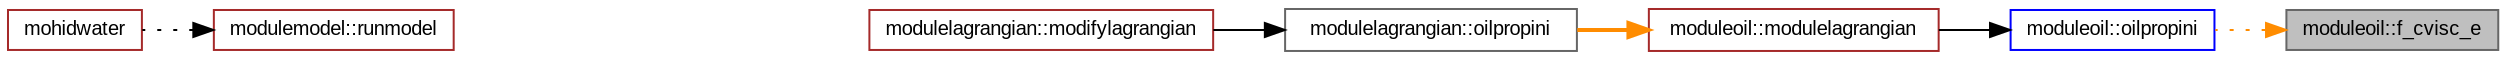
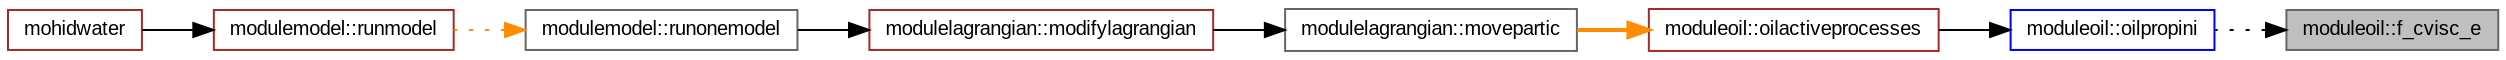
(168, 30) -> (168, 30)
none -> (662, 30)
(1431, 30) -> (1431, 30)
(1794, 30) -> (1794, 30)
(2240, 30) -> (2240, 30)
